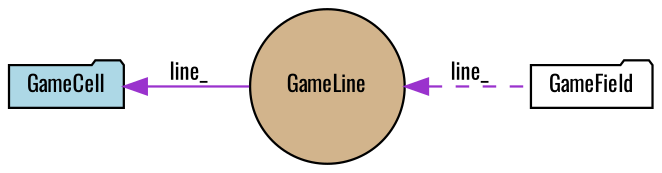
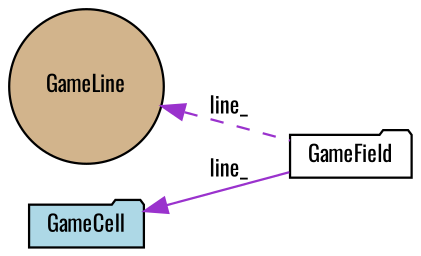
(198, 86) -> (228, 189)
